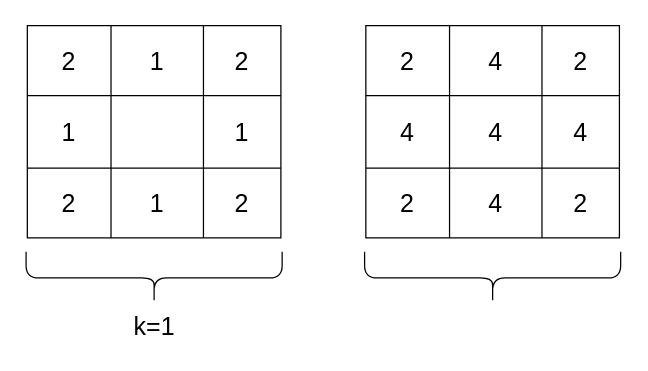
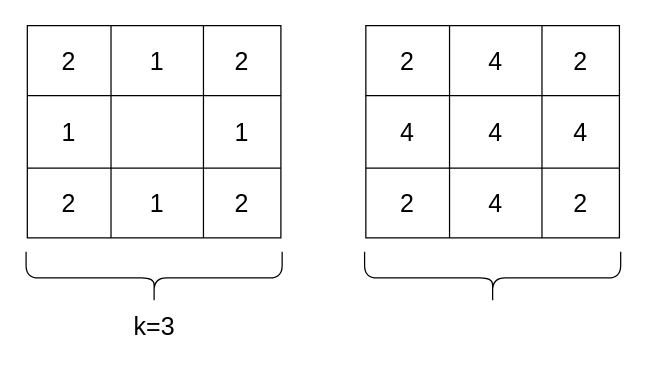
(154, 326) -> (154, 326)
